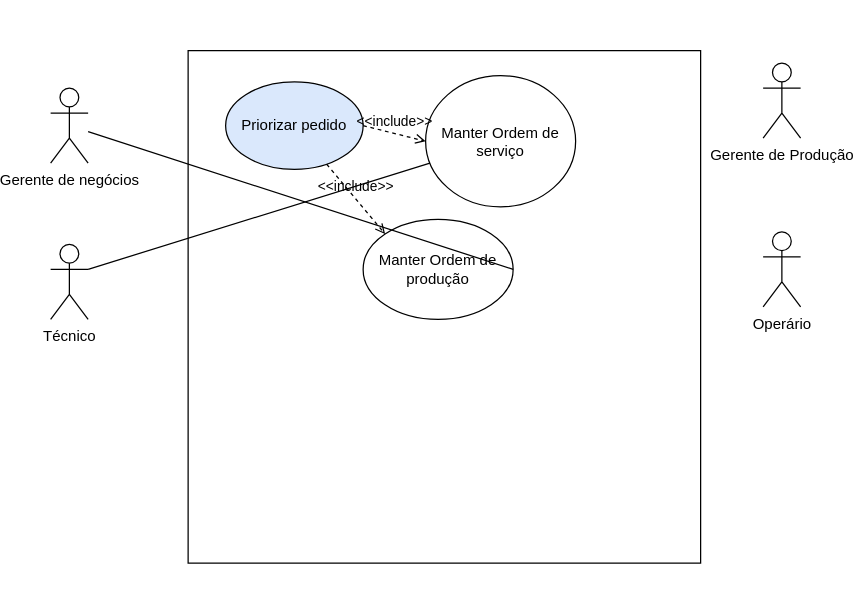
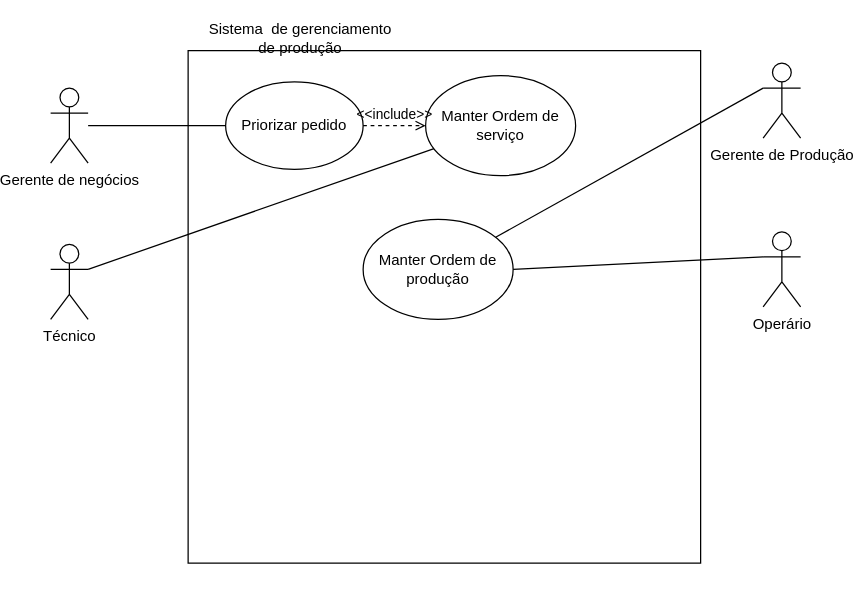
none -> (301, 38)
none -> (156, 126)
(294, 126) -> (294, 126)
(501, 141) -> (501, 126)
none -> (629, 163)
(232, 178) -> (637, 263)
(355, 198) -> none
